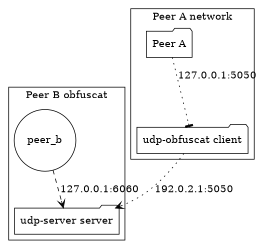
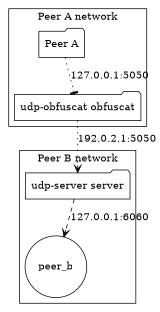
(67, 96) -> (78, 159)
(192, 140) -> (78, 108)
(57, 185) -> (70, 214)
